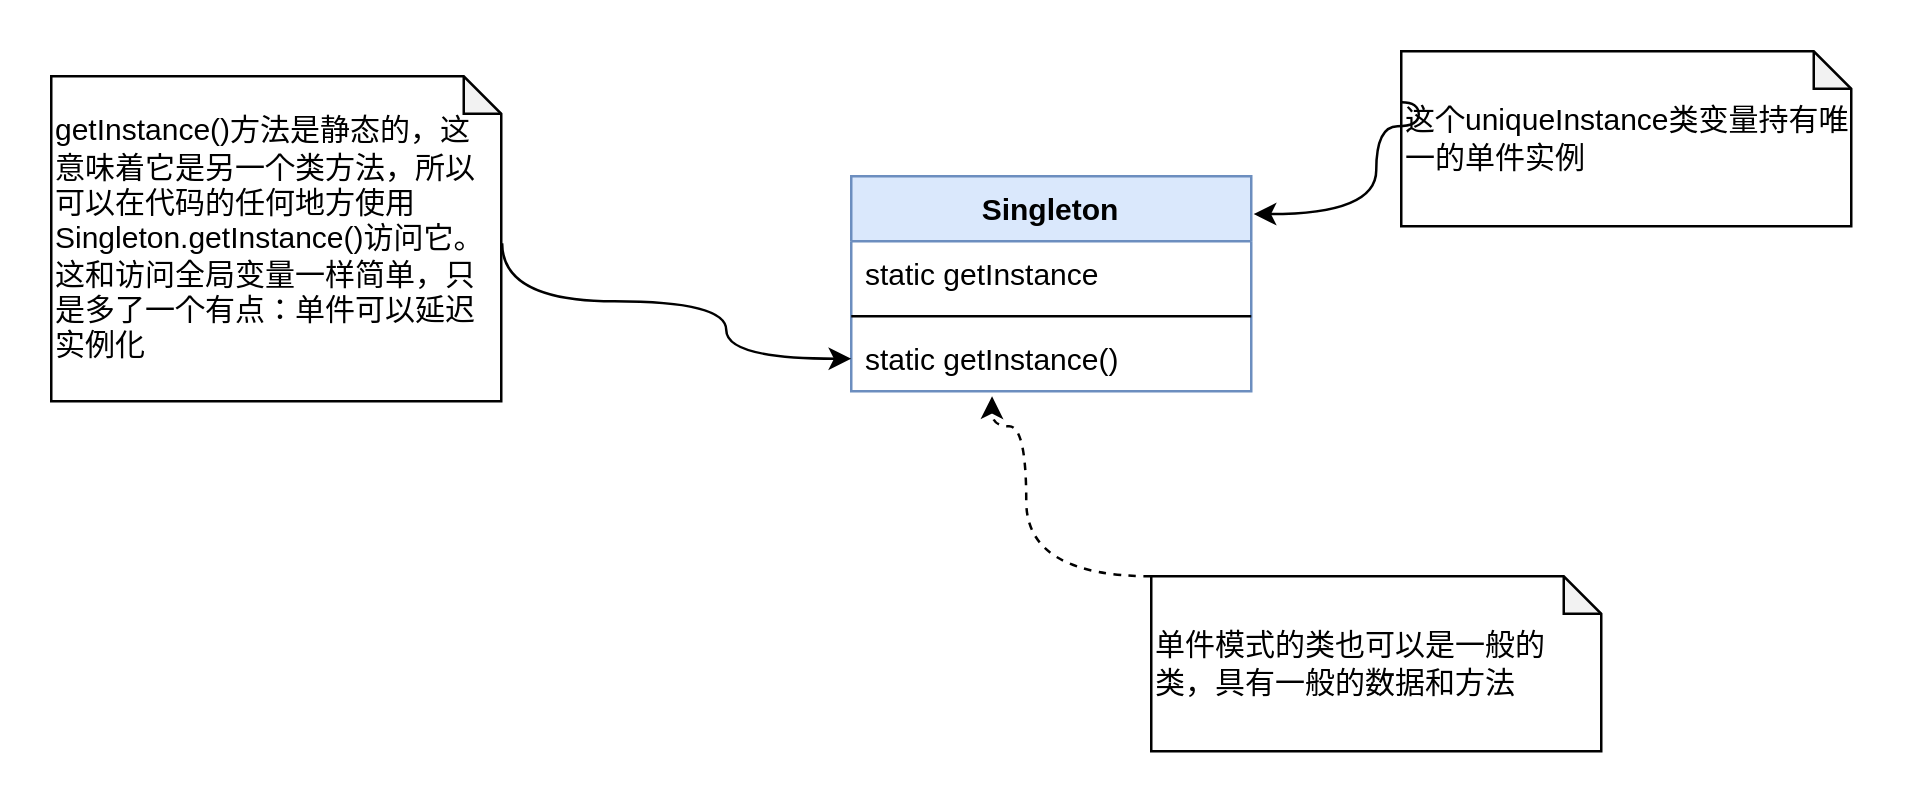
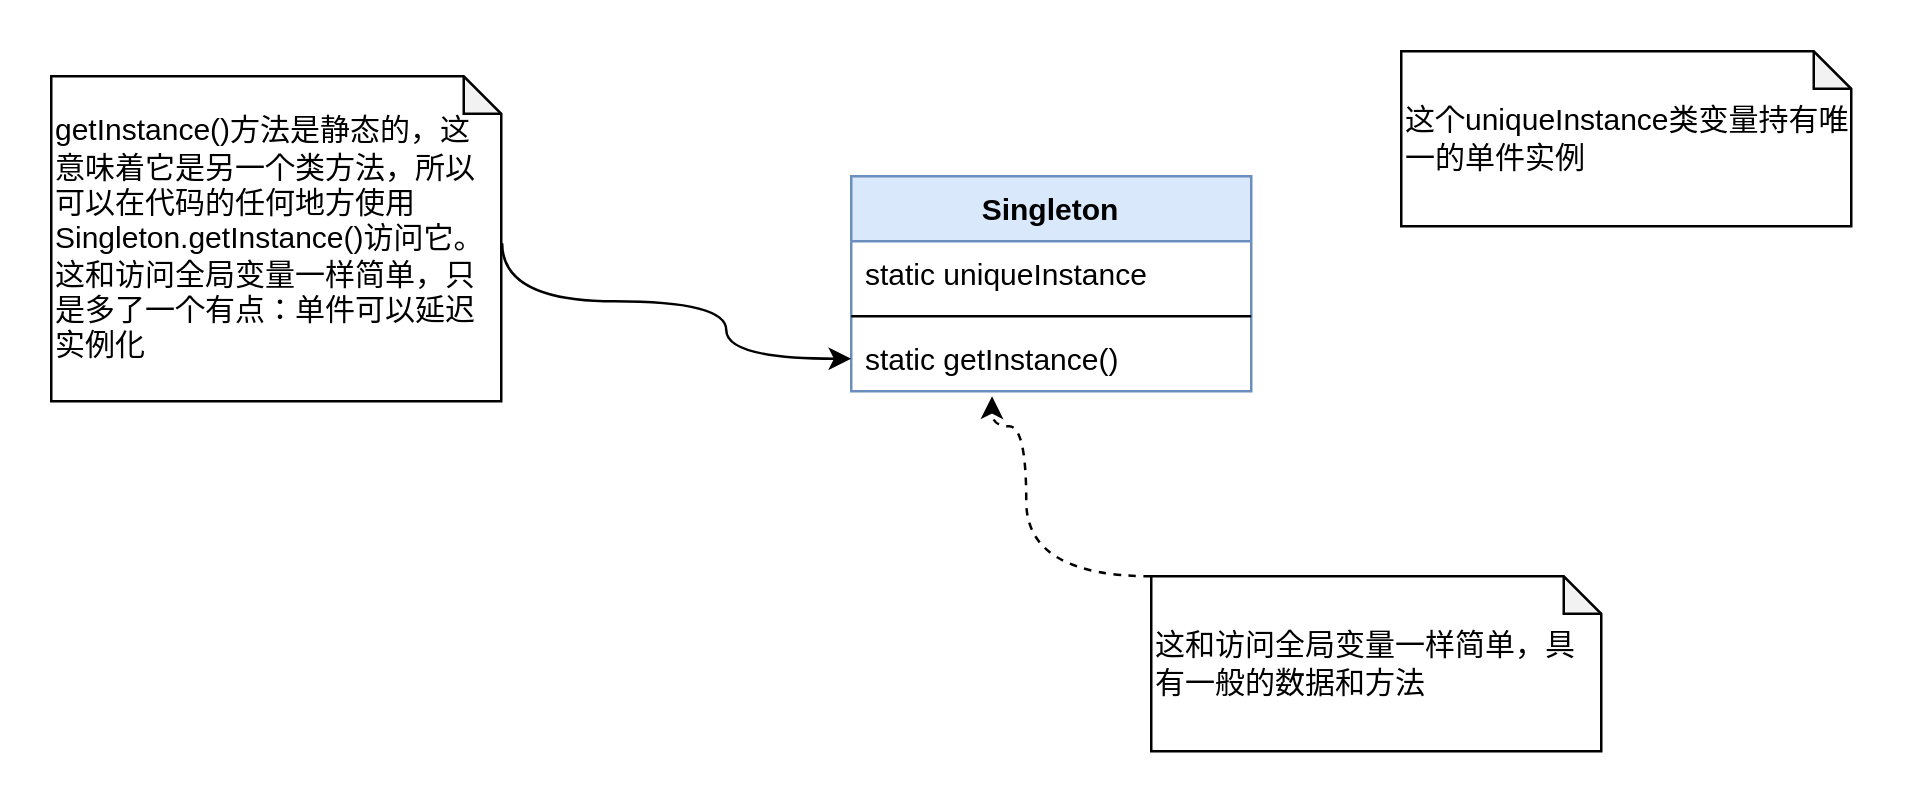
(1372, 185) -> none
(1008, 275) -> (1030, 275)
(1379, 664) -> (1379, 664)
